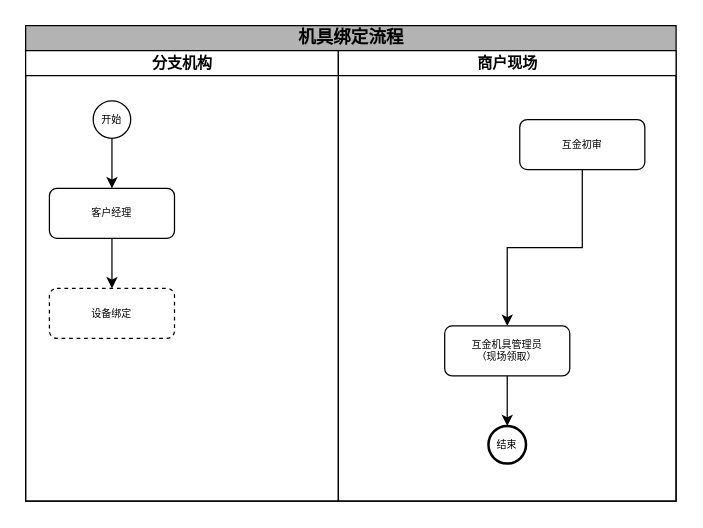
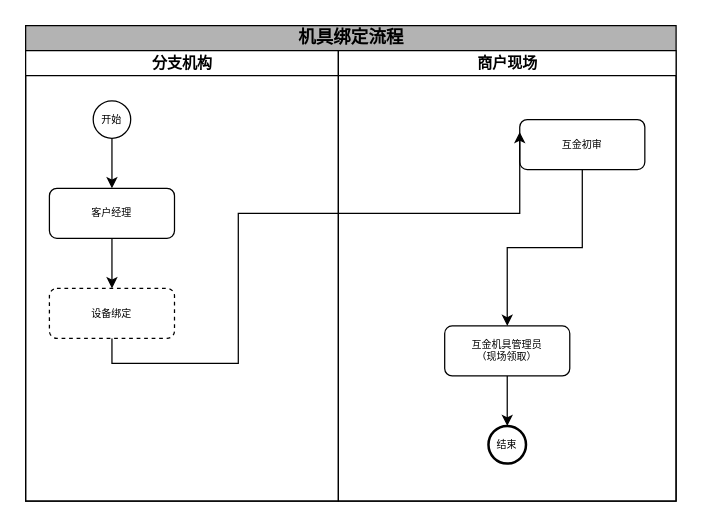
none -> (253, 213)
